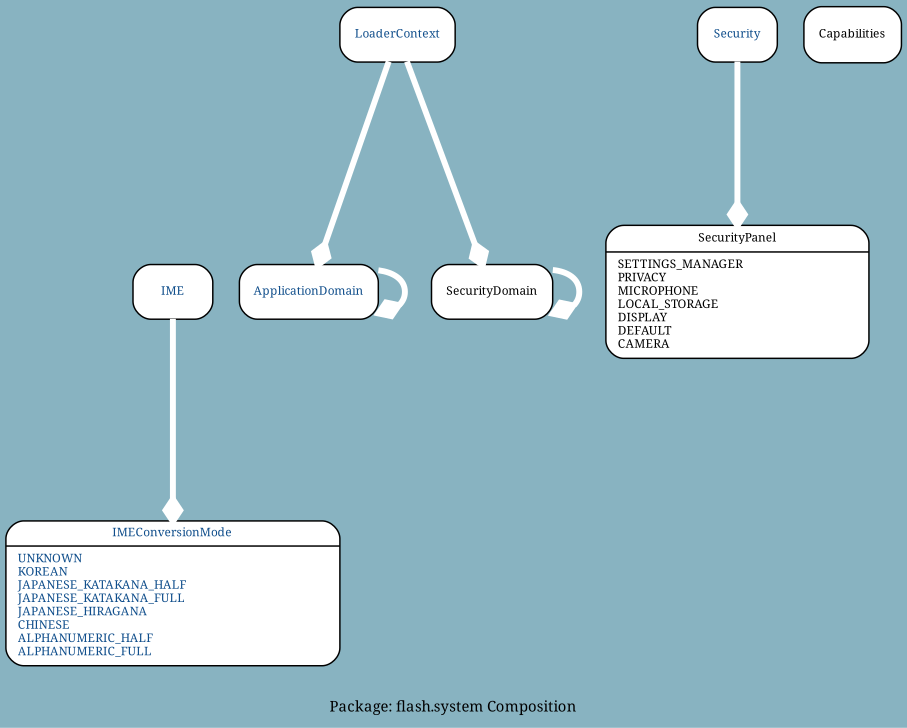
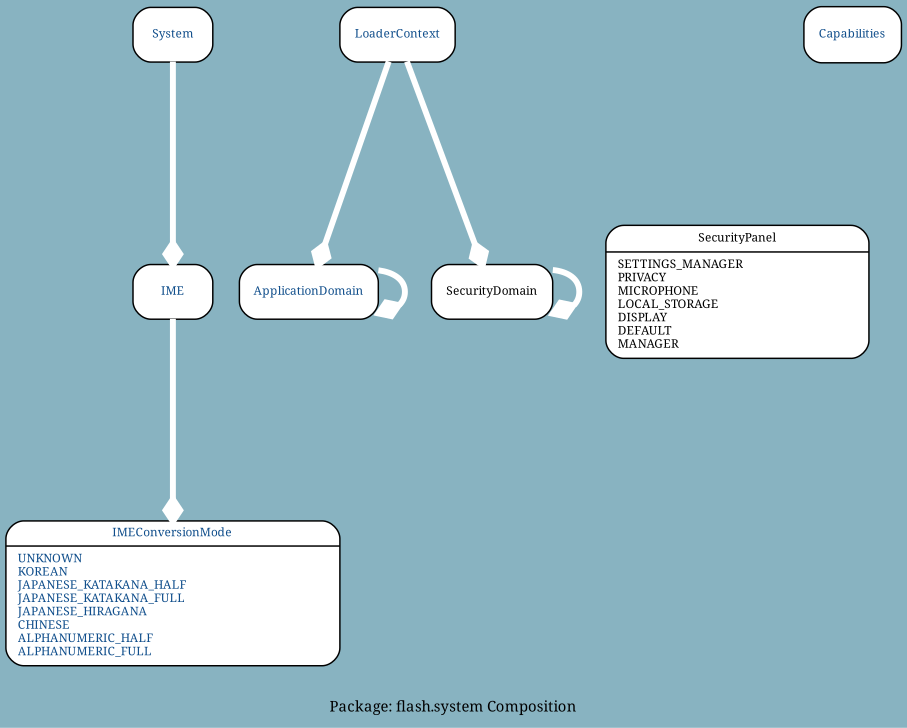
none -> (173, 35)
(737, 35) -> none
(853, 35) -> (853, 35)
(644, 344) -> (649, 344)
